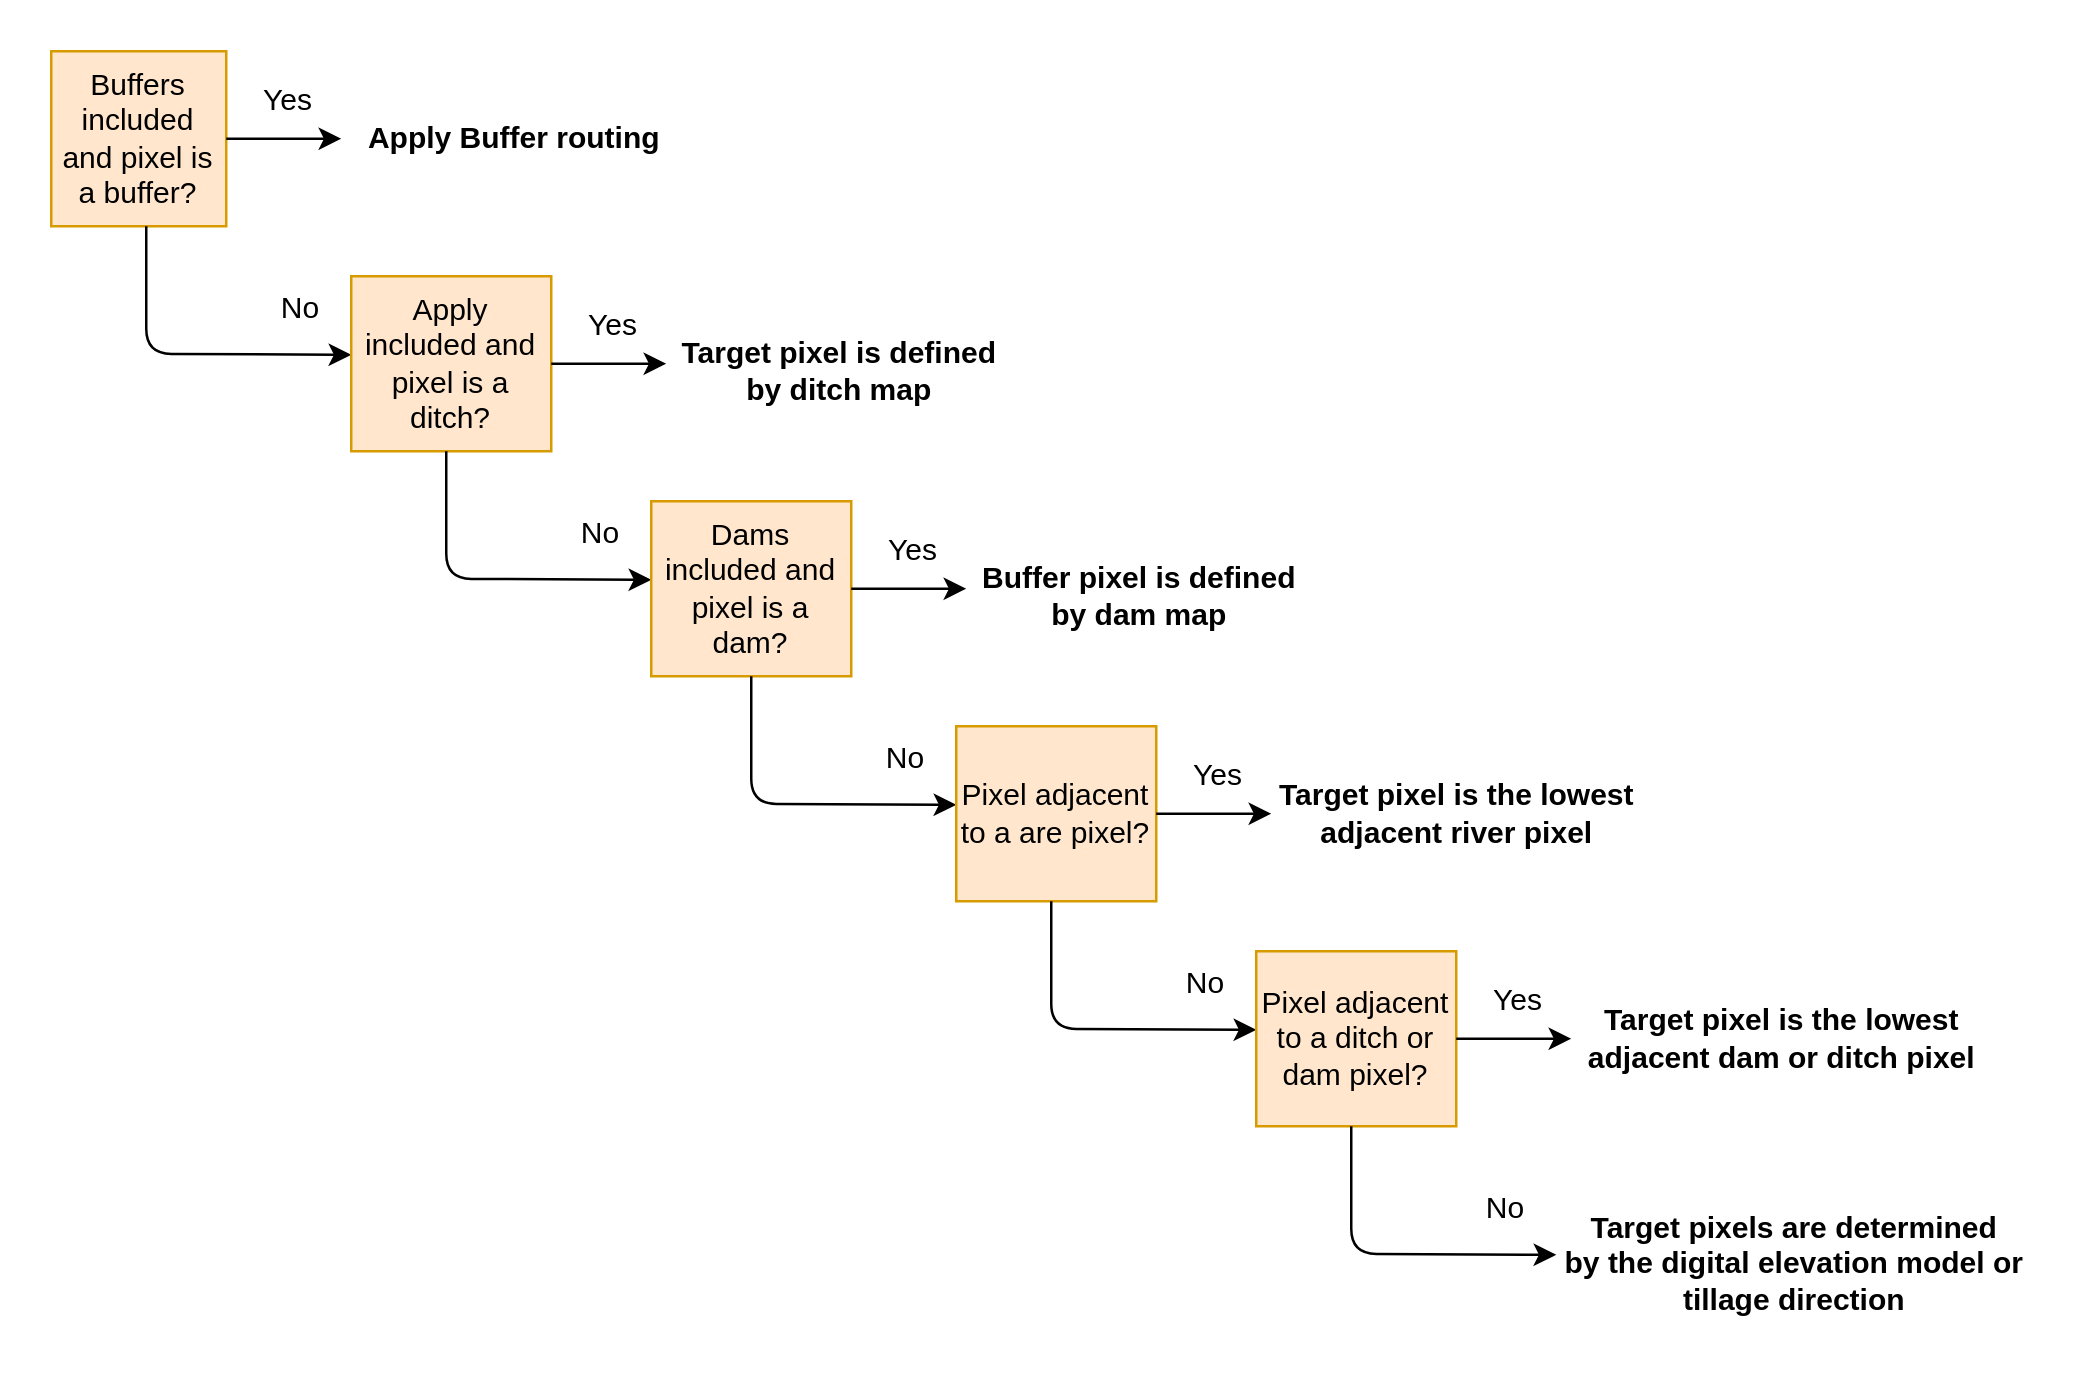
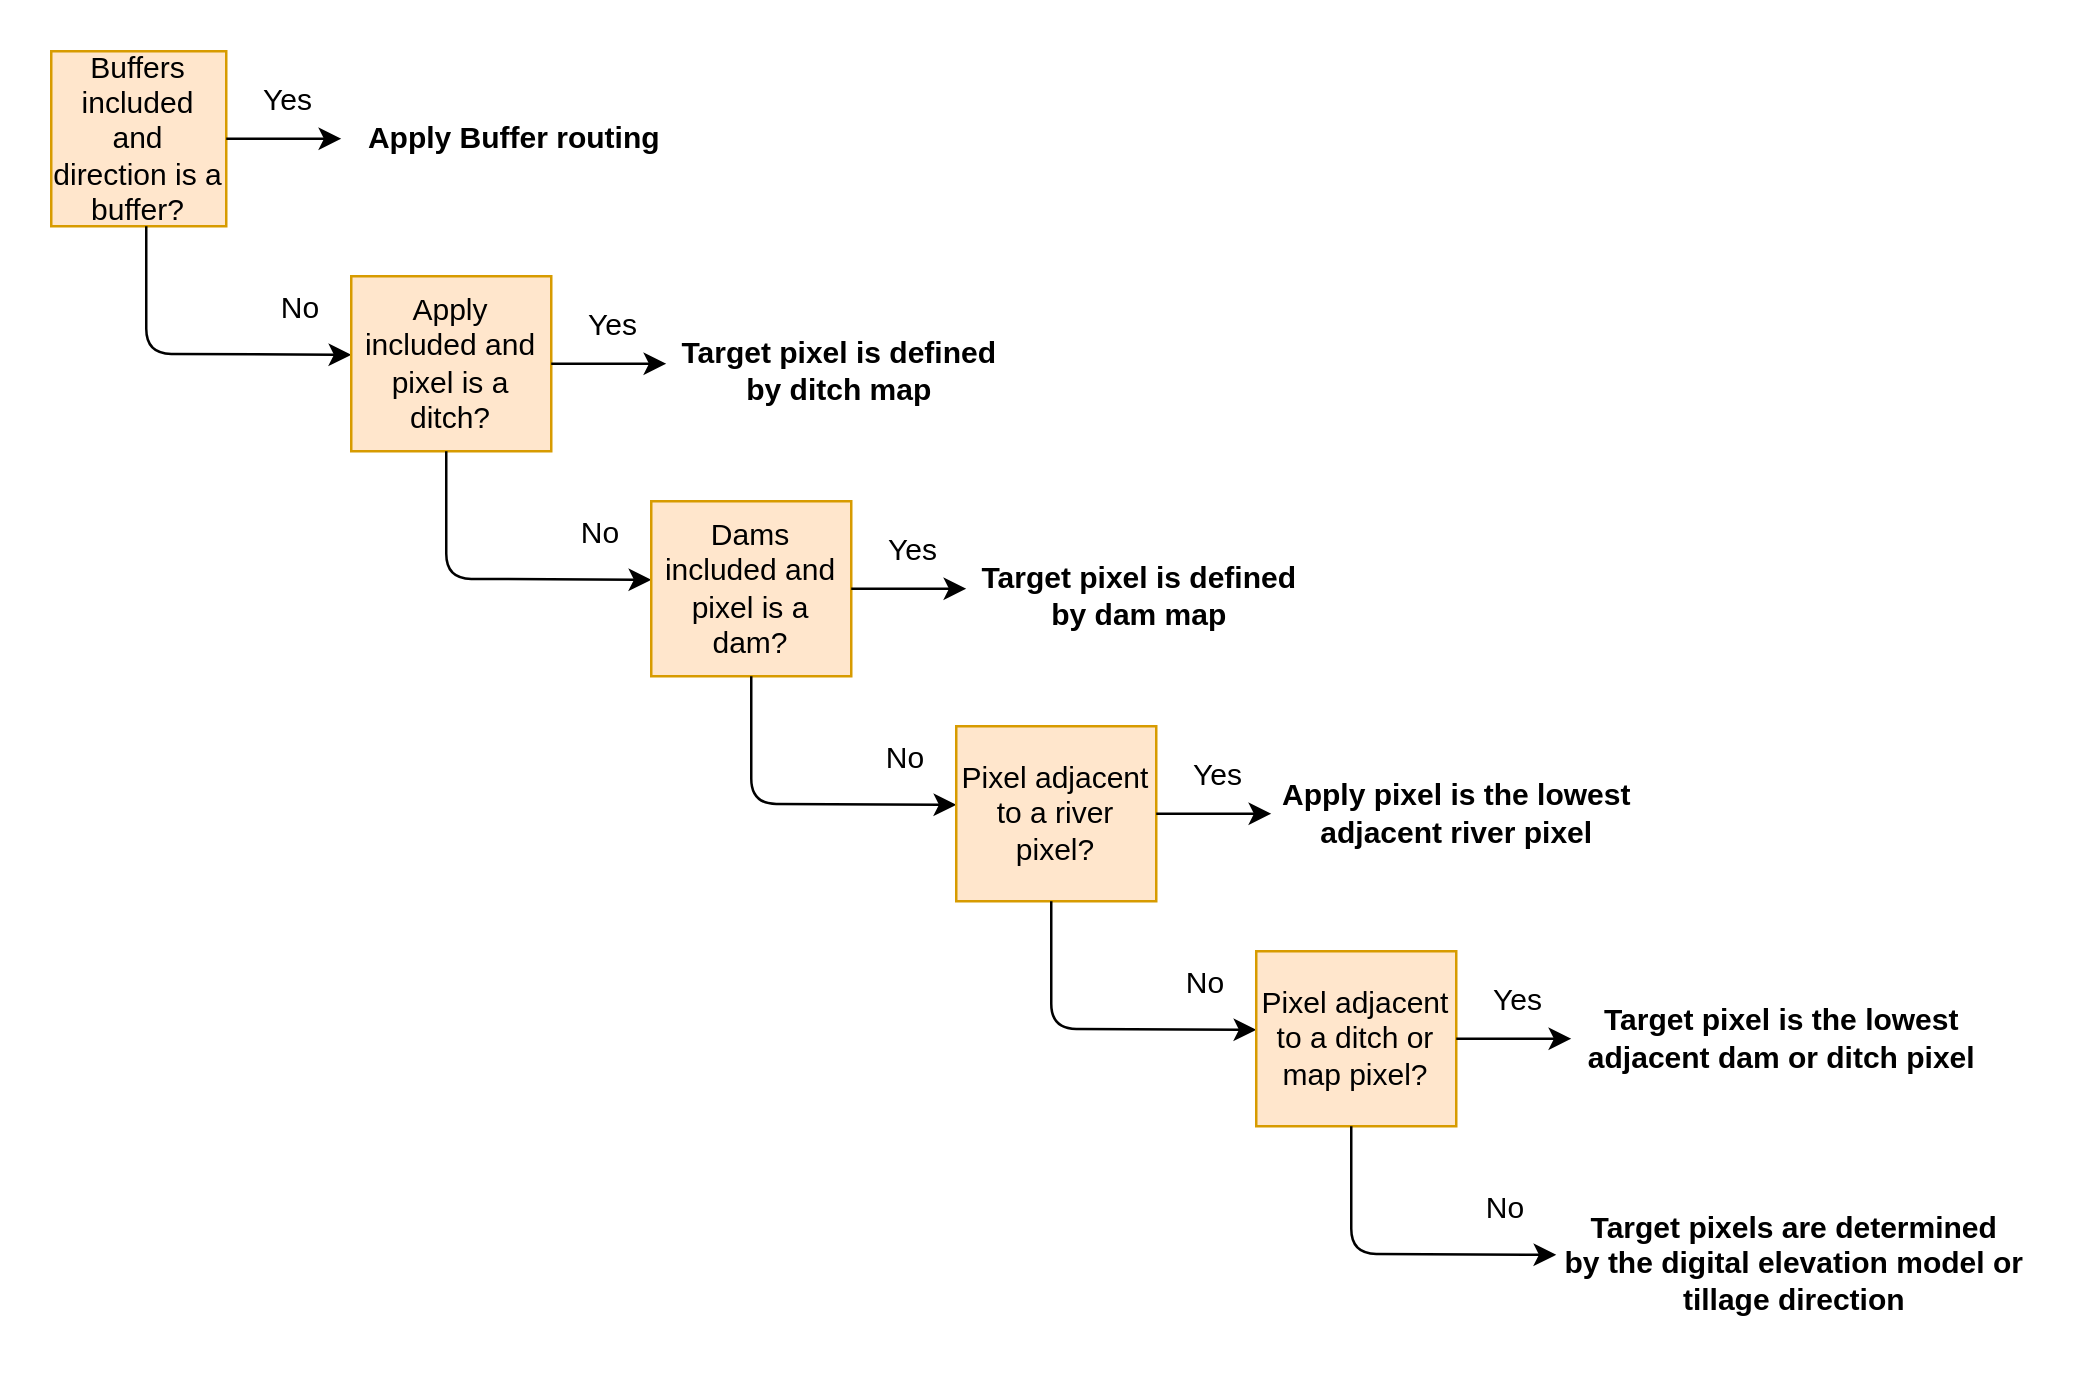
(139, 139) -> (139, 139)
(1140, 596) -> (1140, 596)
(1056, 814) -> (1056, 814)
(1458, 814) -> (1458, 814)
(1356, 1039) -> (1356, 1039)
